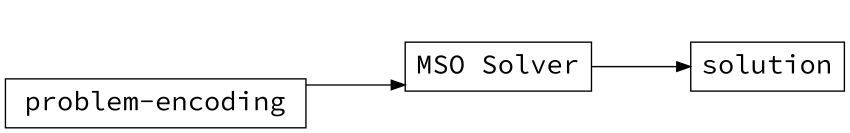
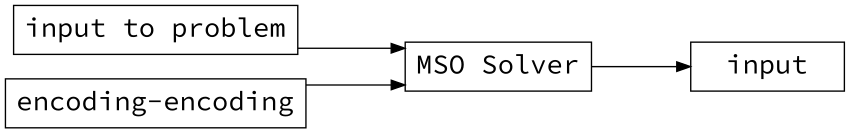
none -> (156, 30)
(768, 67) -> (768, 67)
(156, 103) -> (156, 103)
